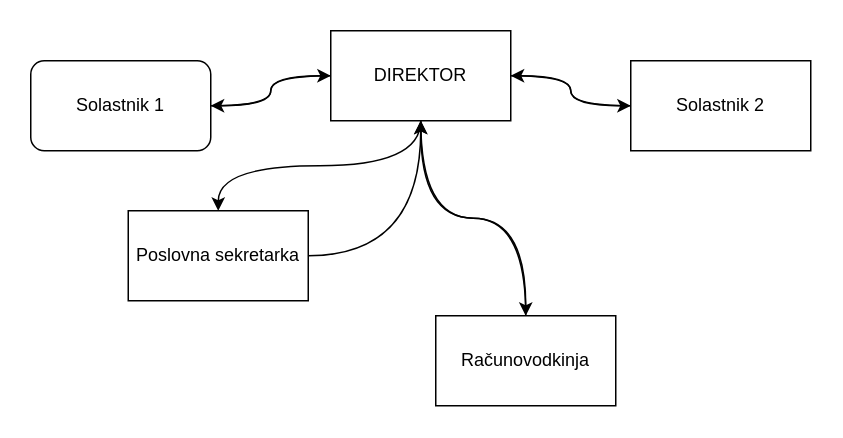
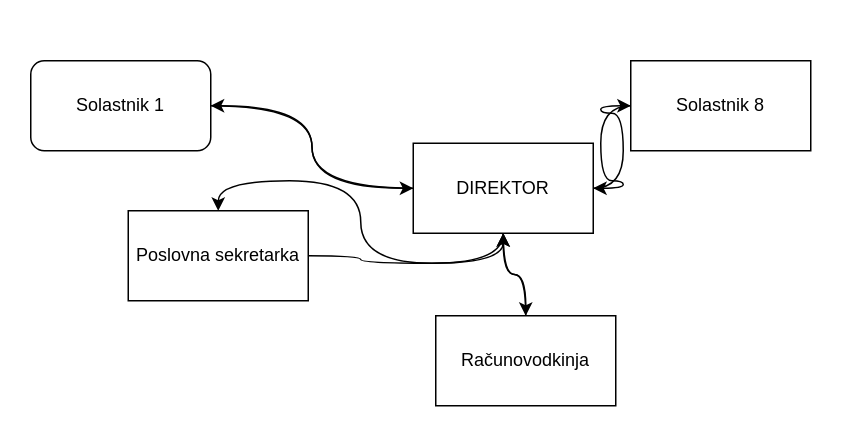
(421, 76) -> (503, 188)
(721, 106) -> (721, 106)
